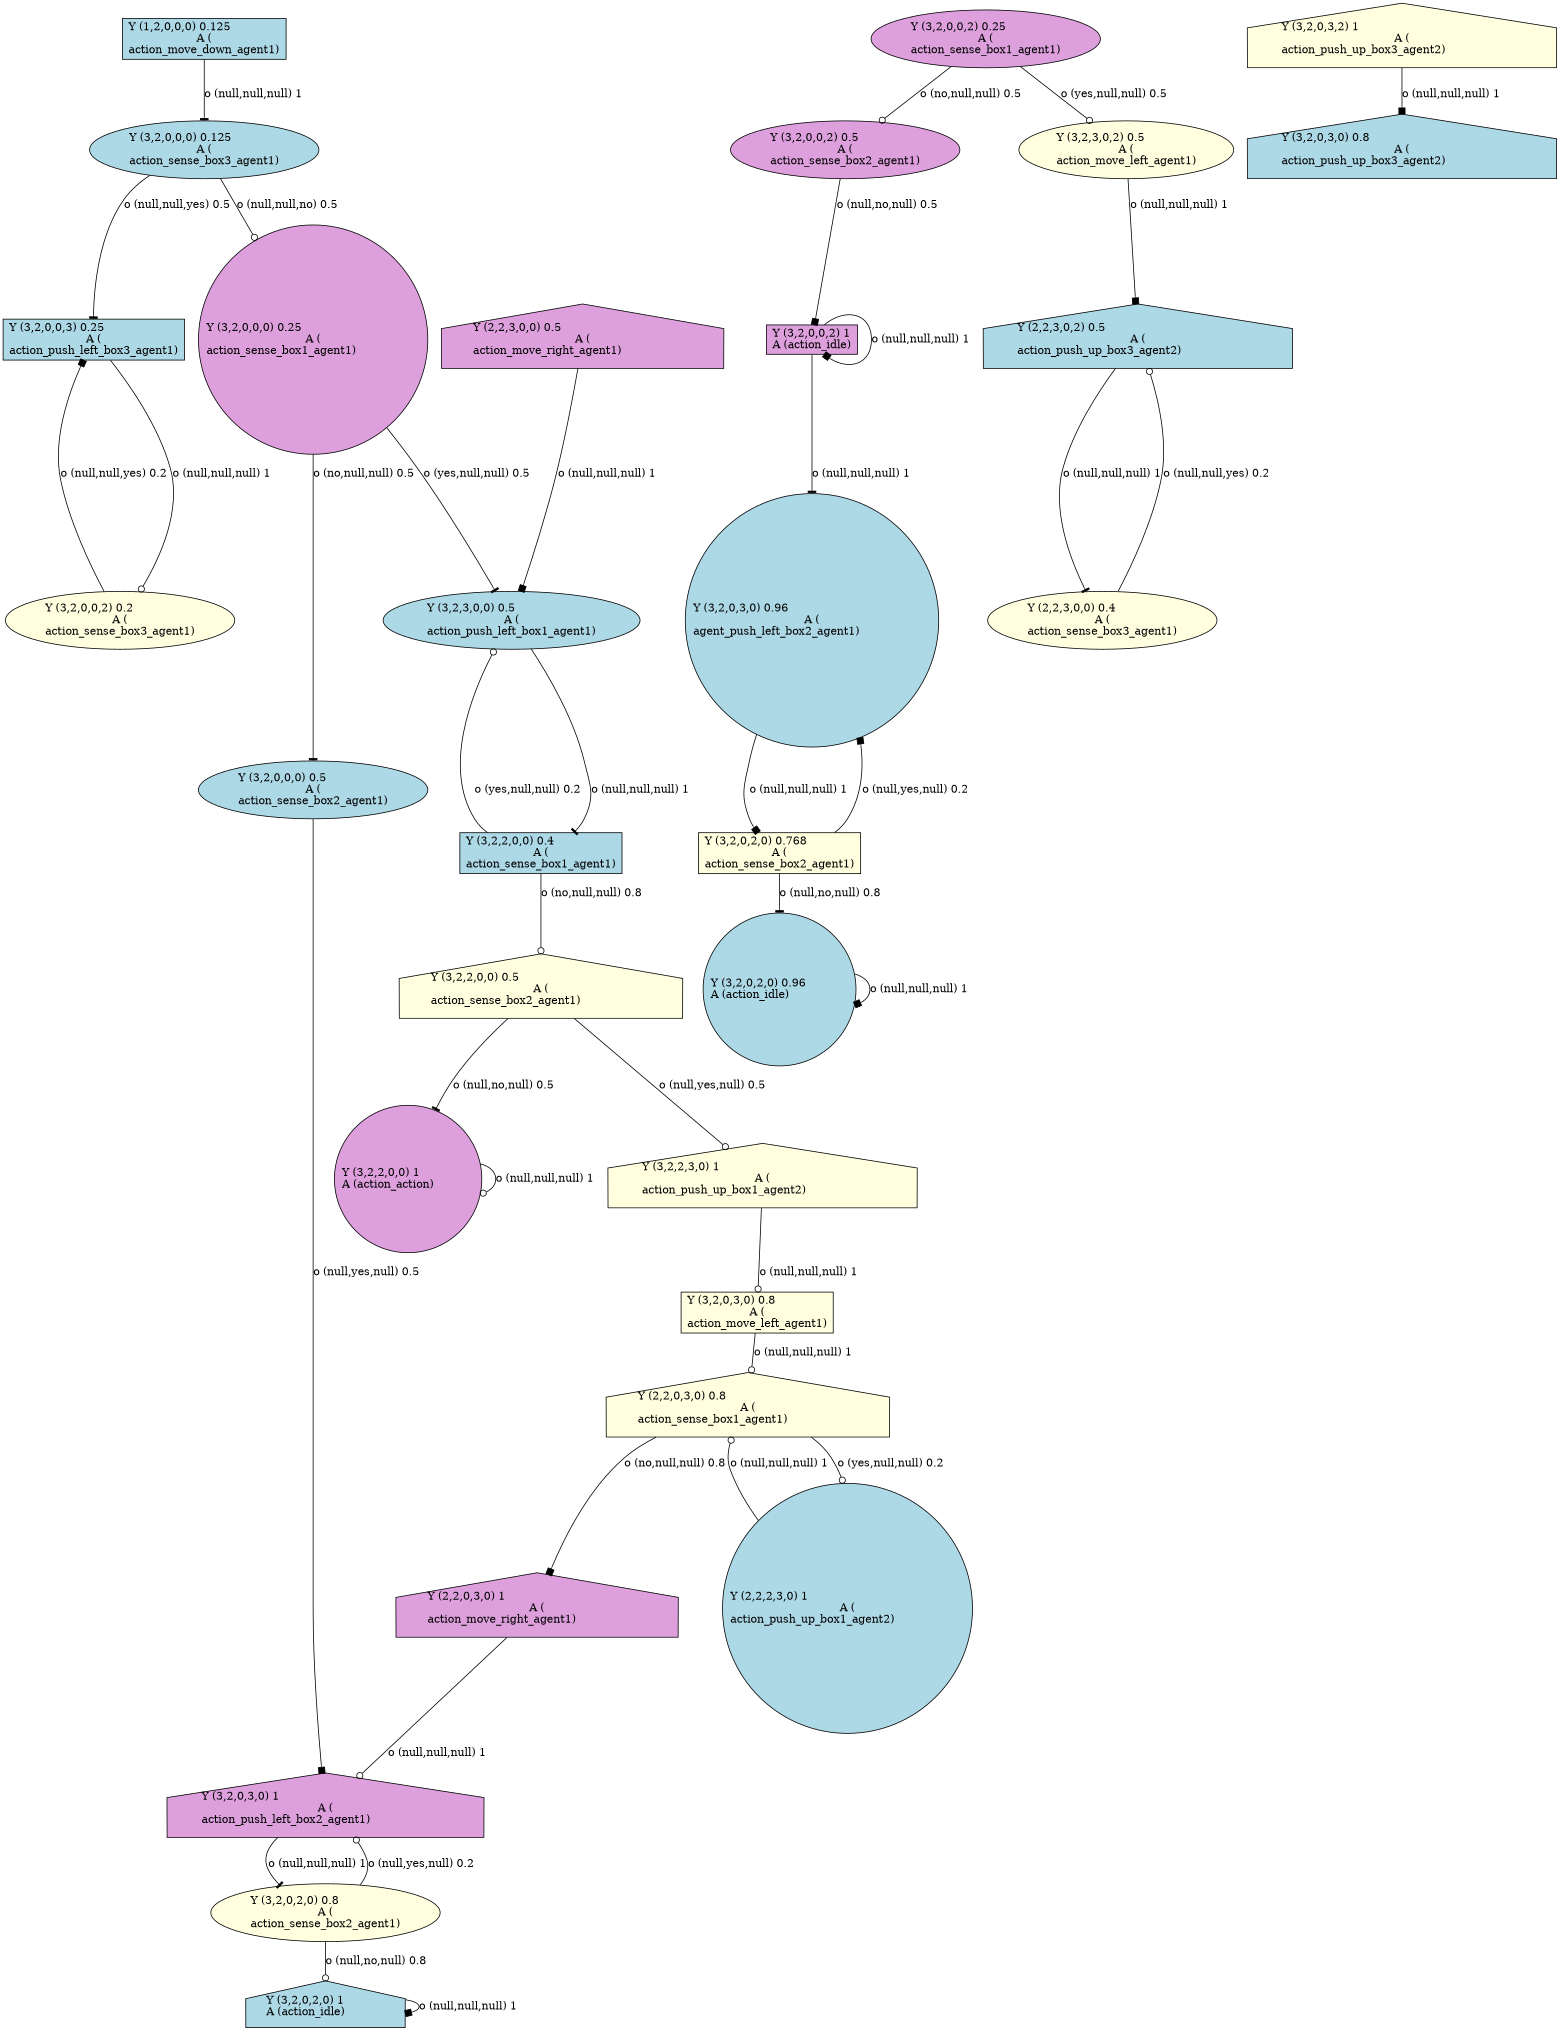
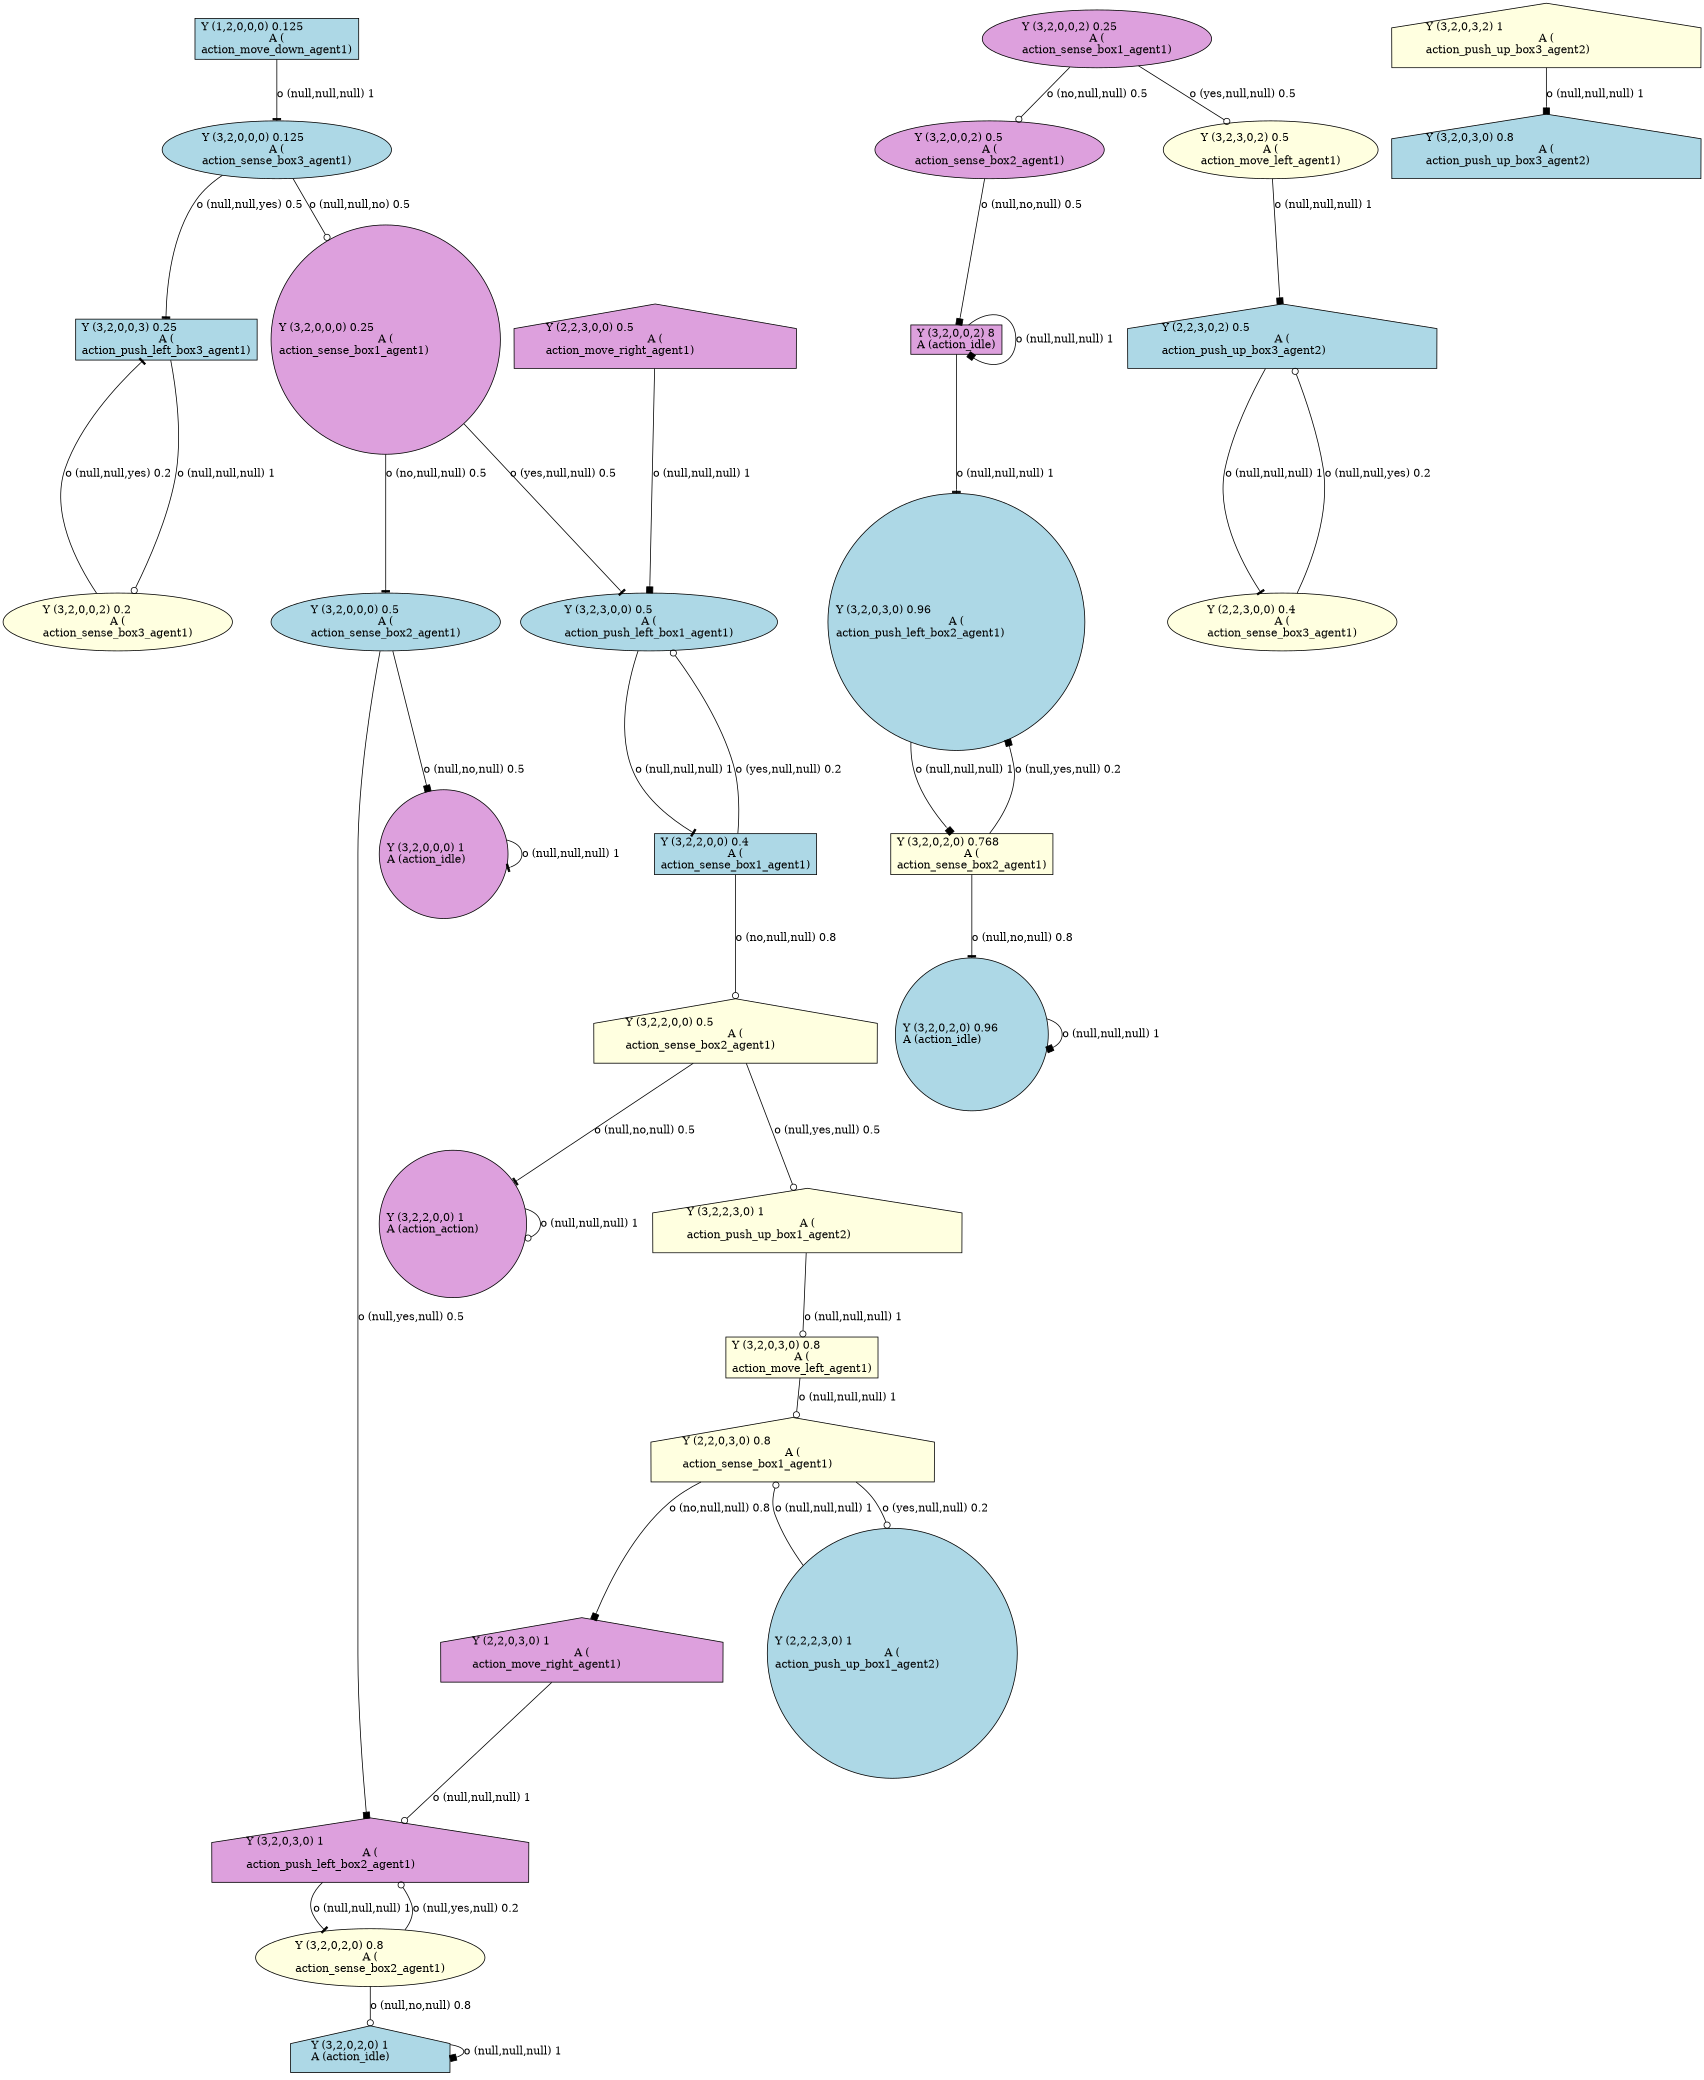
(812, 340) -> (956, 340)
(61, 482) -> (65, 470)
(812, 620) -> (956, 622)
none -> (444, 854)
